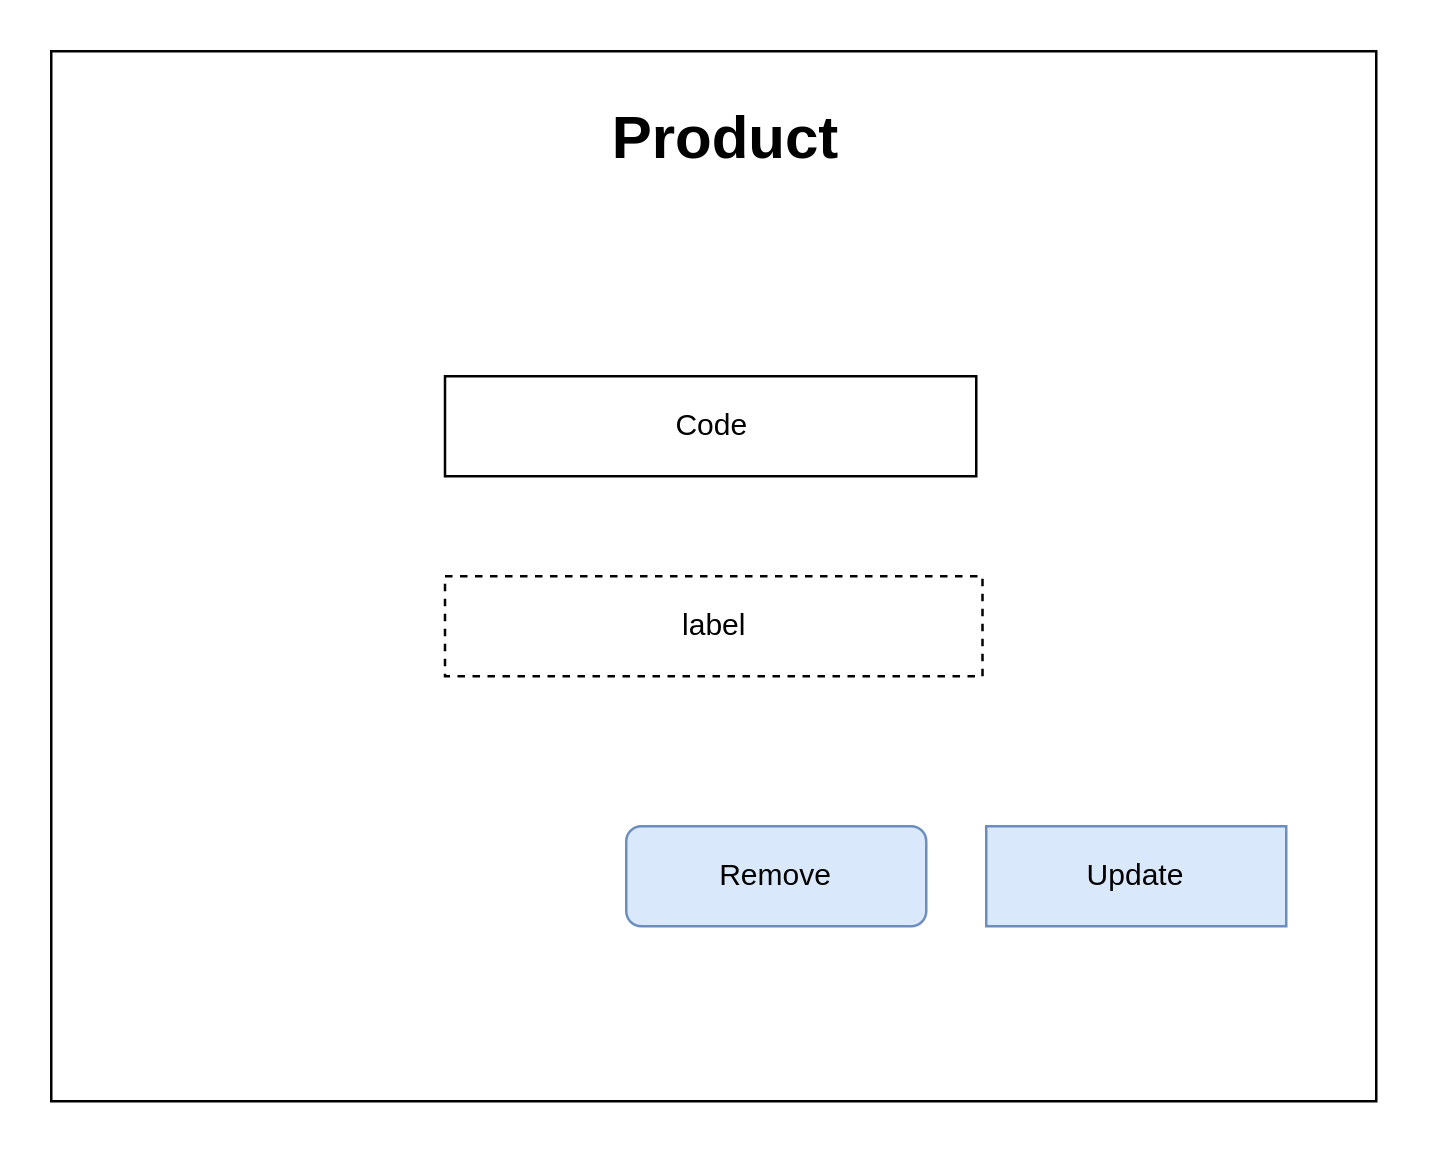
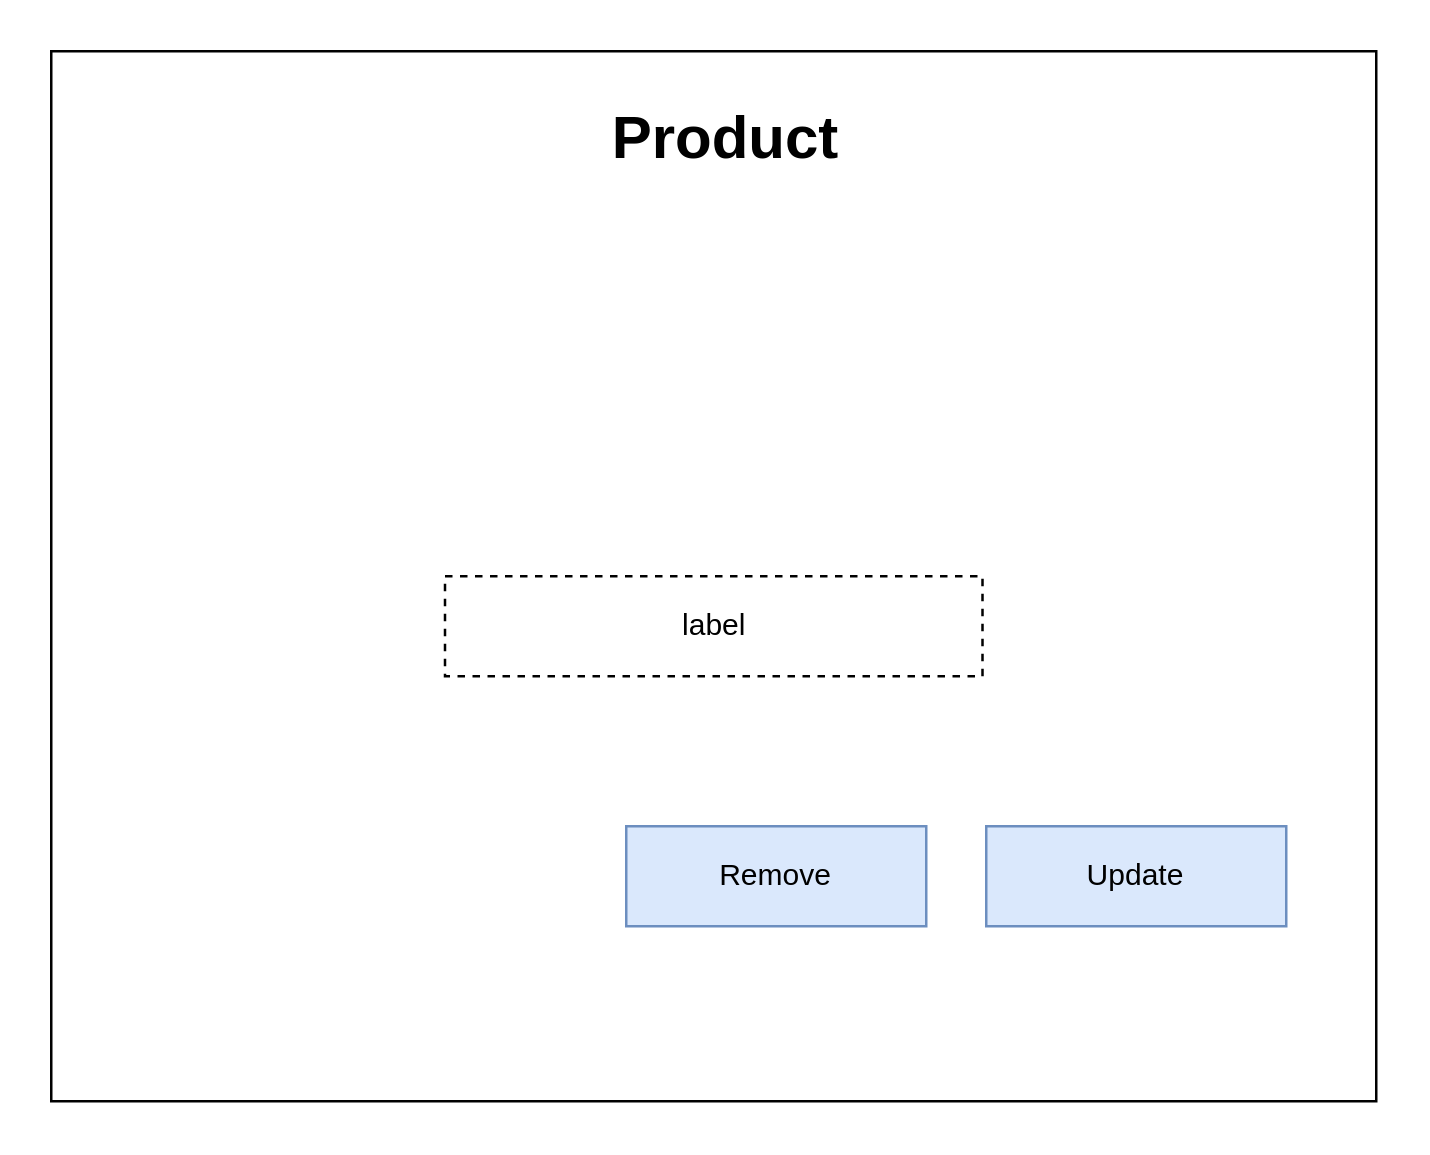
(711, 426) -> none
(776, 876) -> (776, 876)
